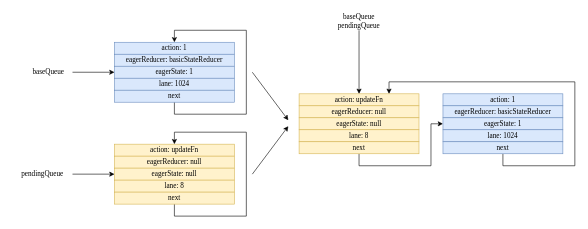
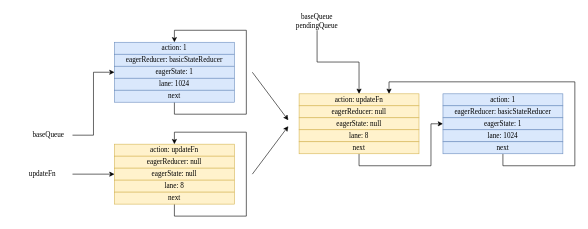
(359, 21) -> (317, 21)
(48, 72) -> (48, 135)
(42, 174) -> (42, 174)
